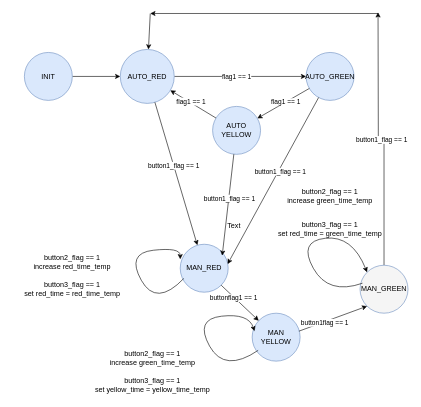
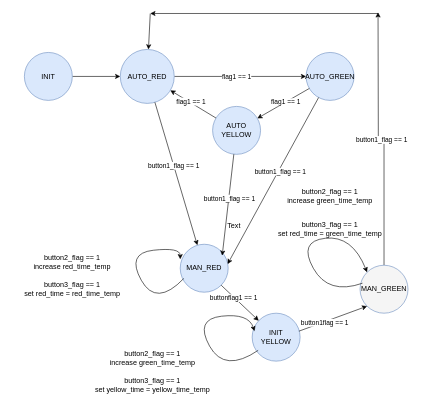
(276, 338) -> (276, 338)
